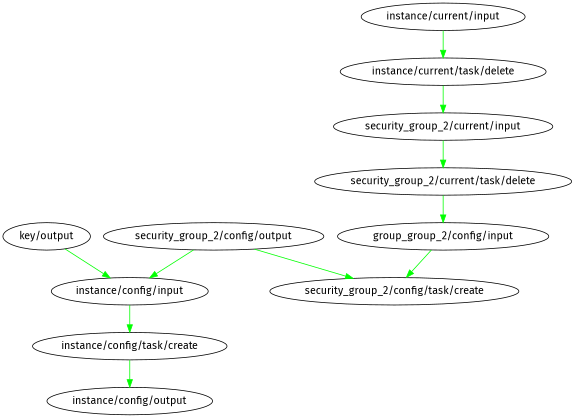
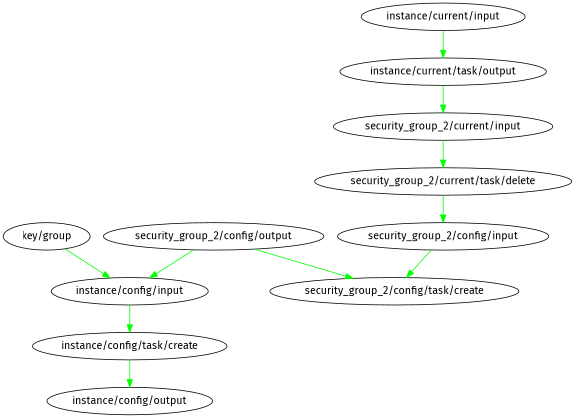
(443, 72) -> (443, 72)
(47, 236) -> (47, 236)
(443, 236) -> (443, 236)
